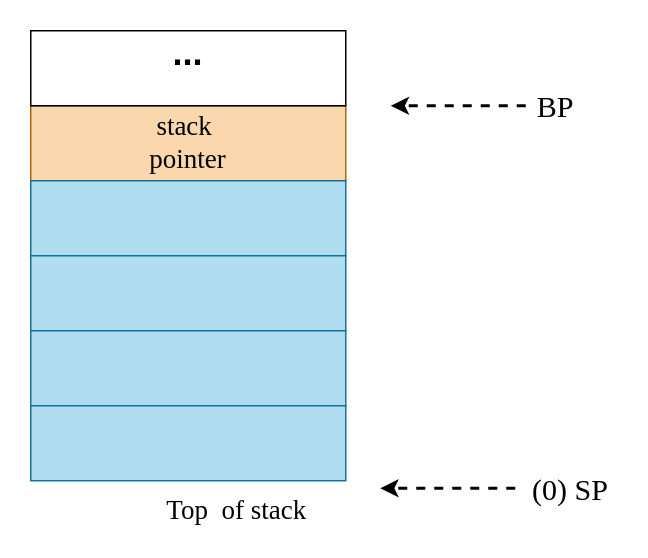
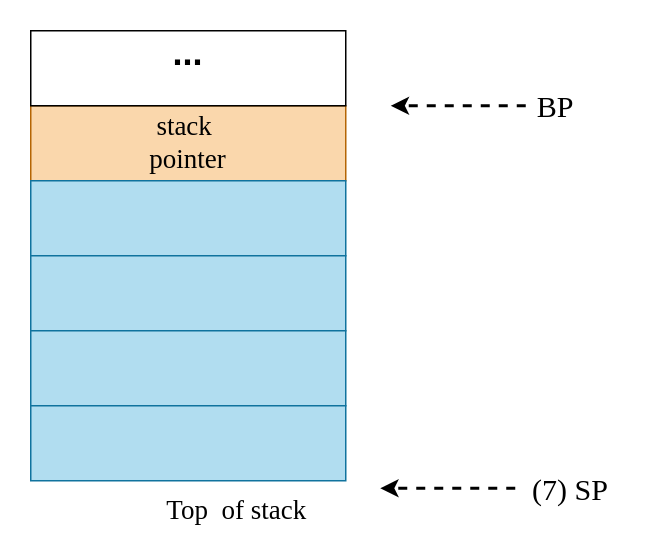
(571, 488) -> (571, 488)
